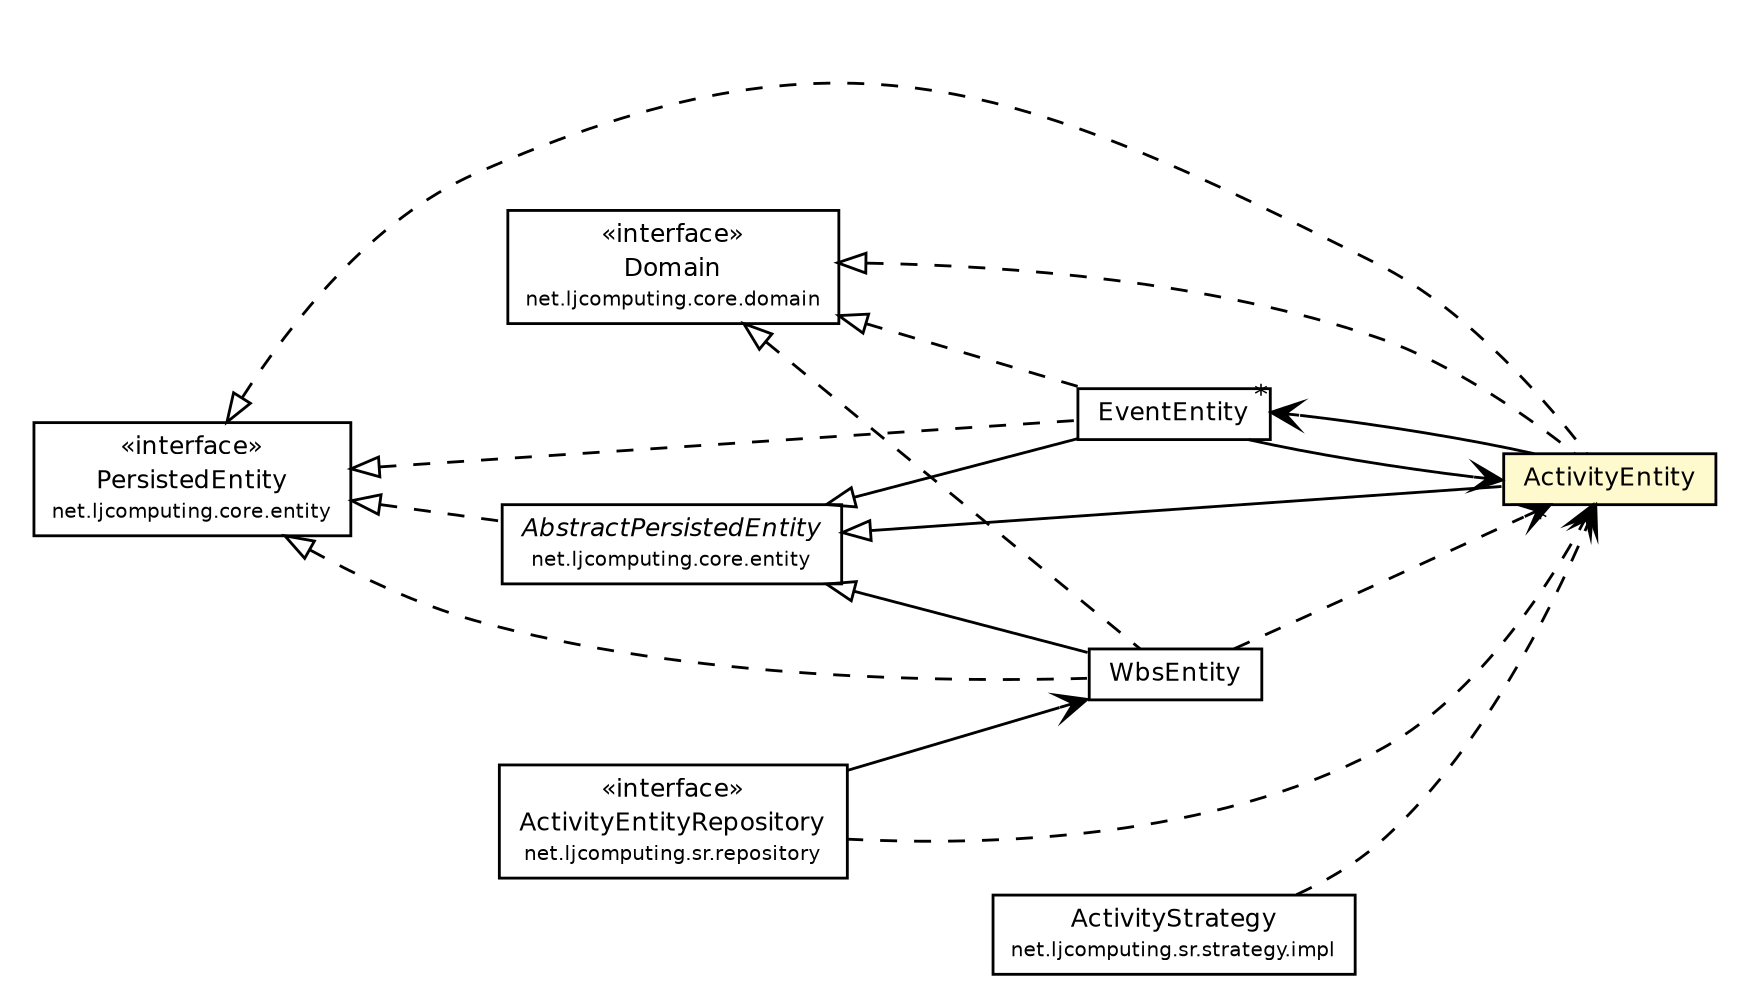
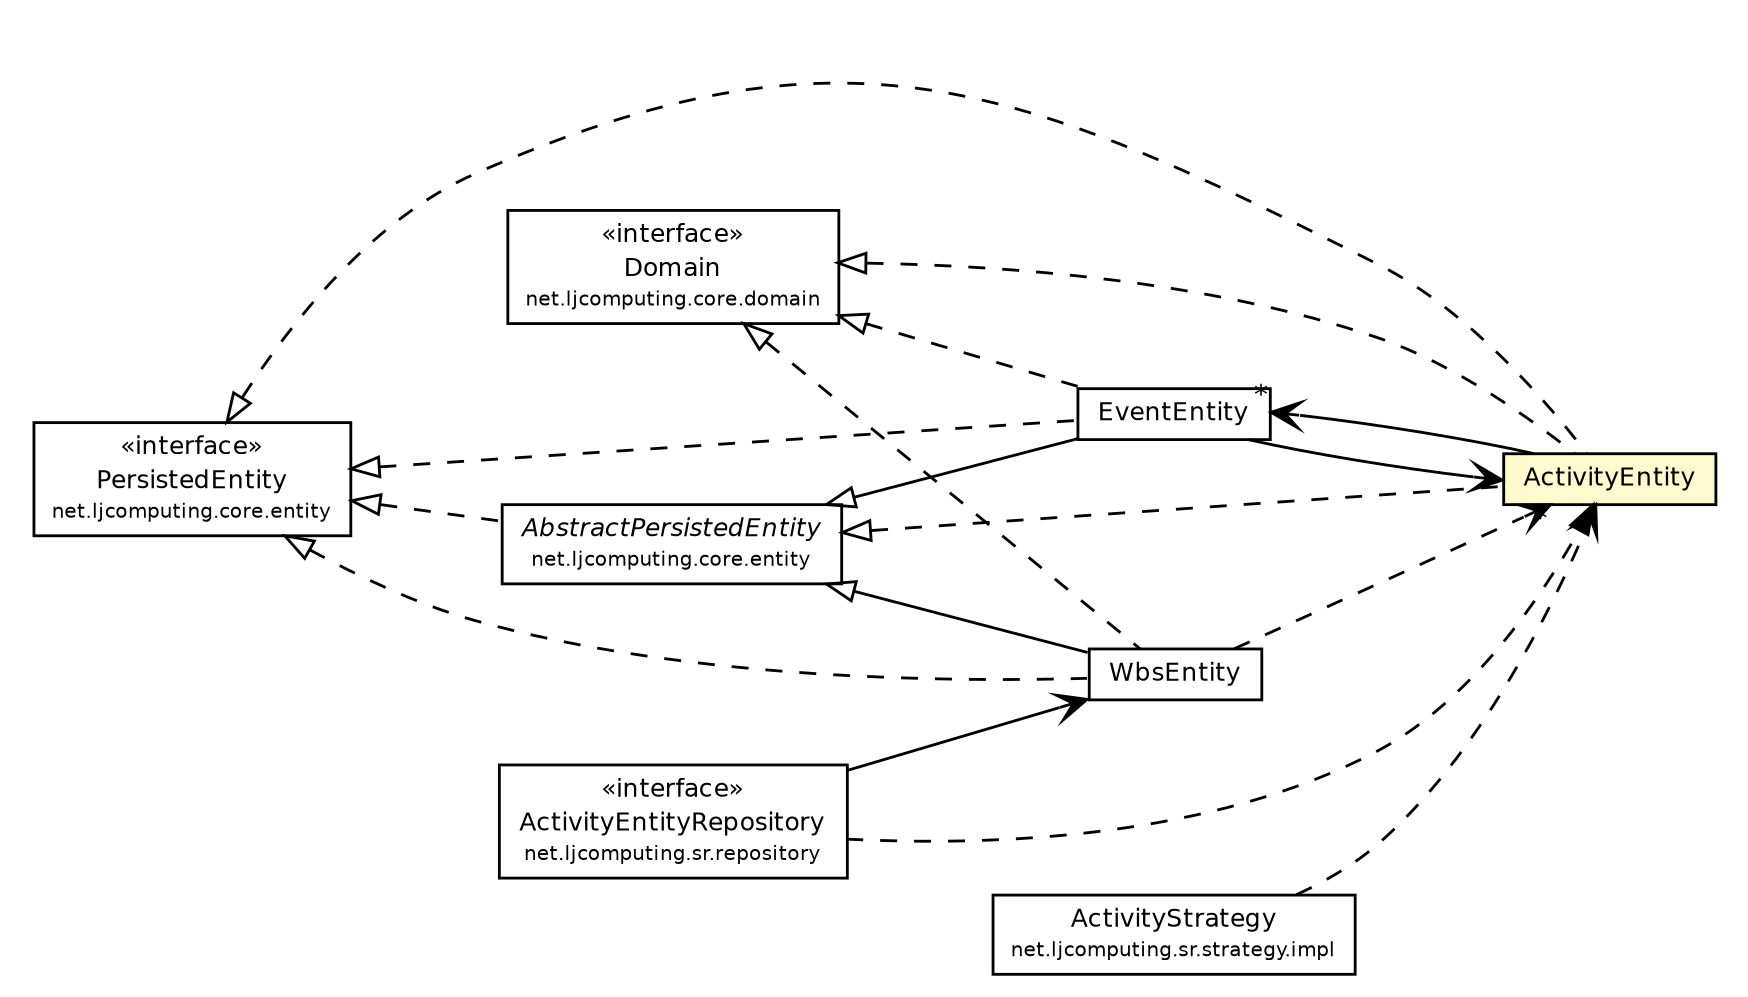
(1186, 509) -> (1186, 509)
(1265, 796) -> (1265, 796)
